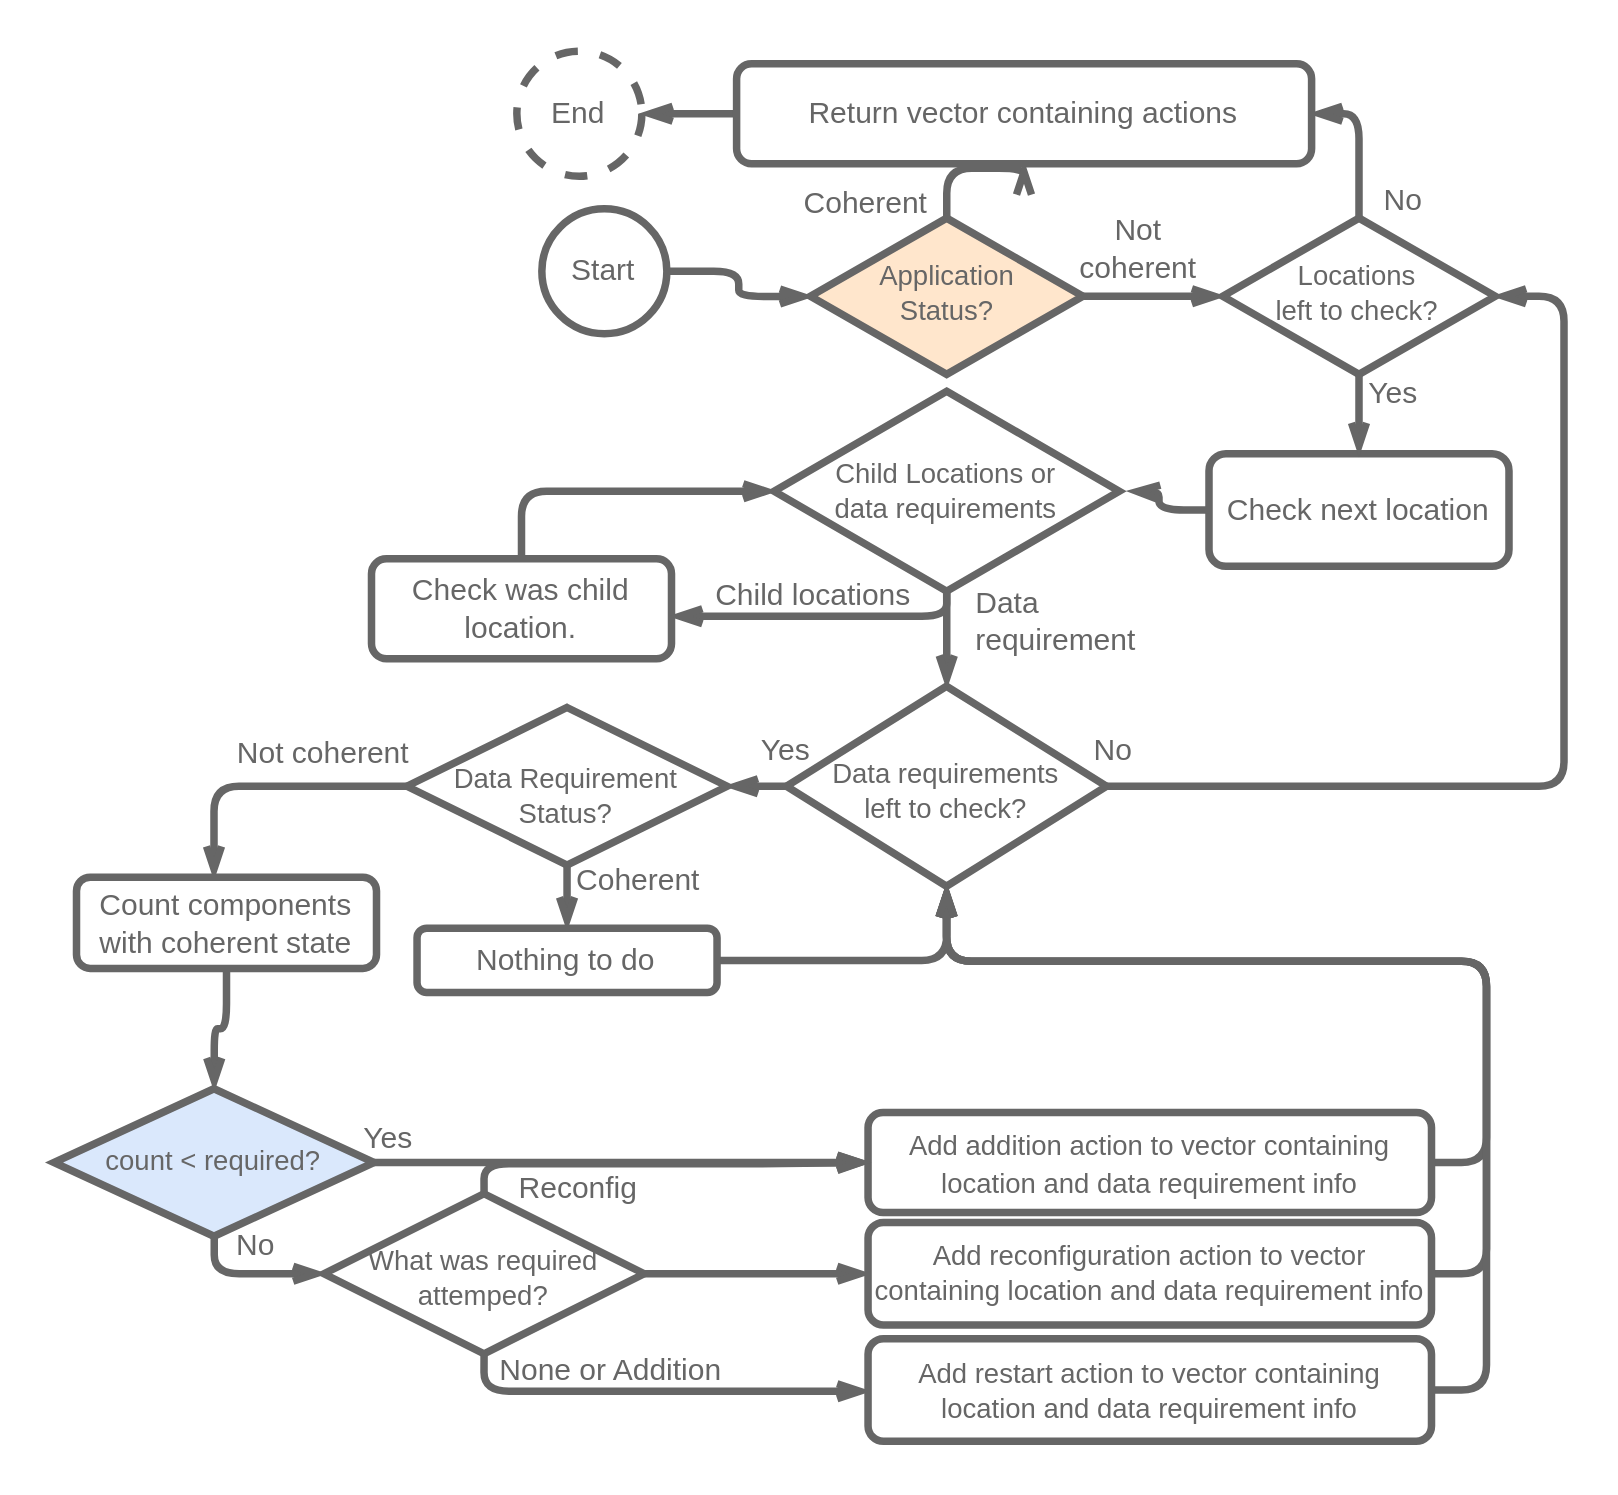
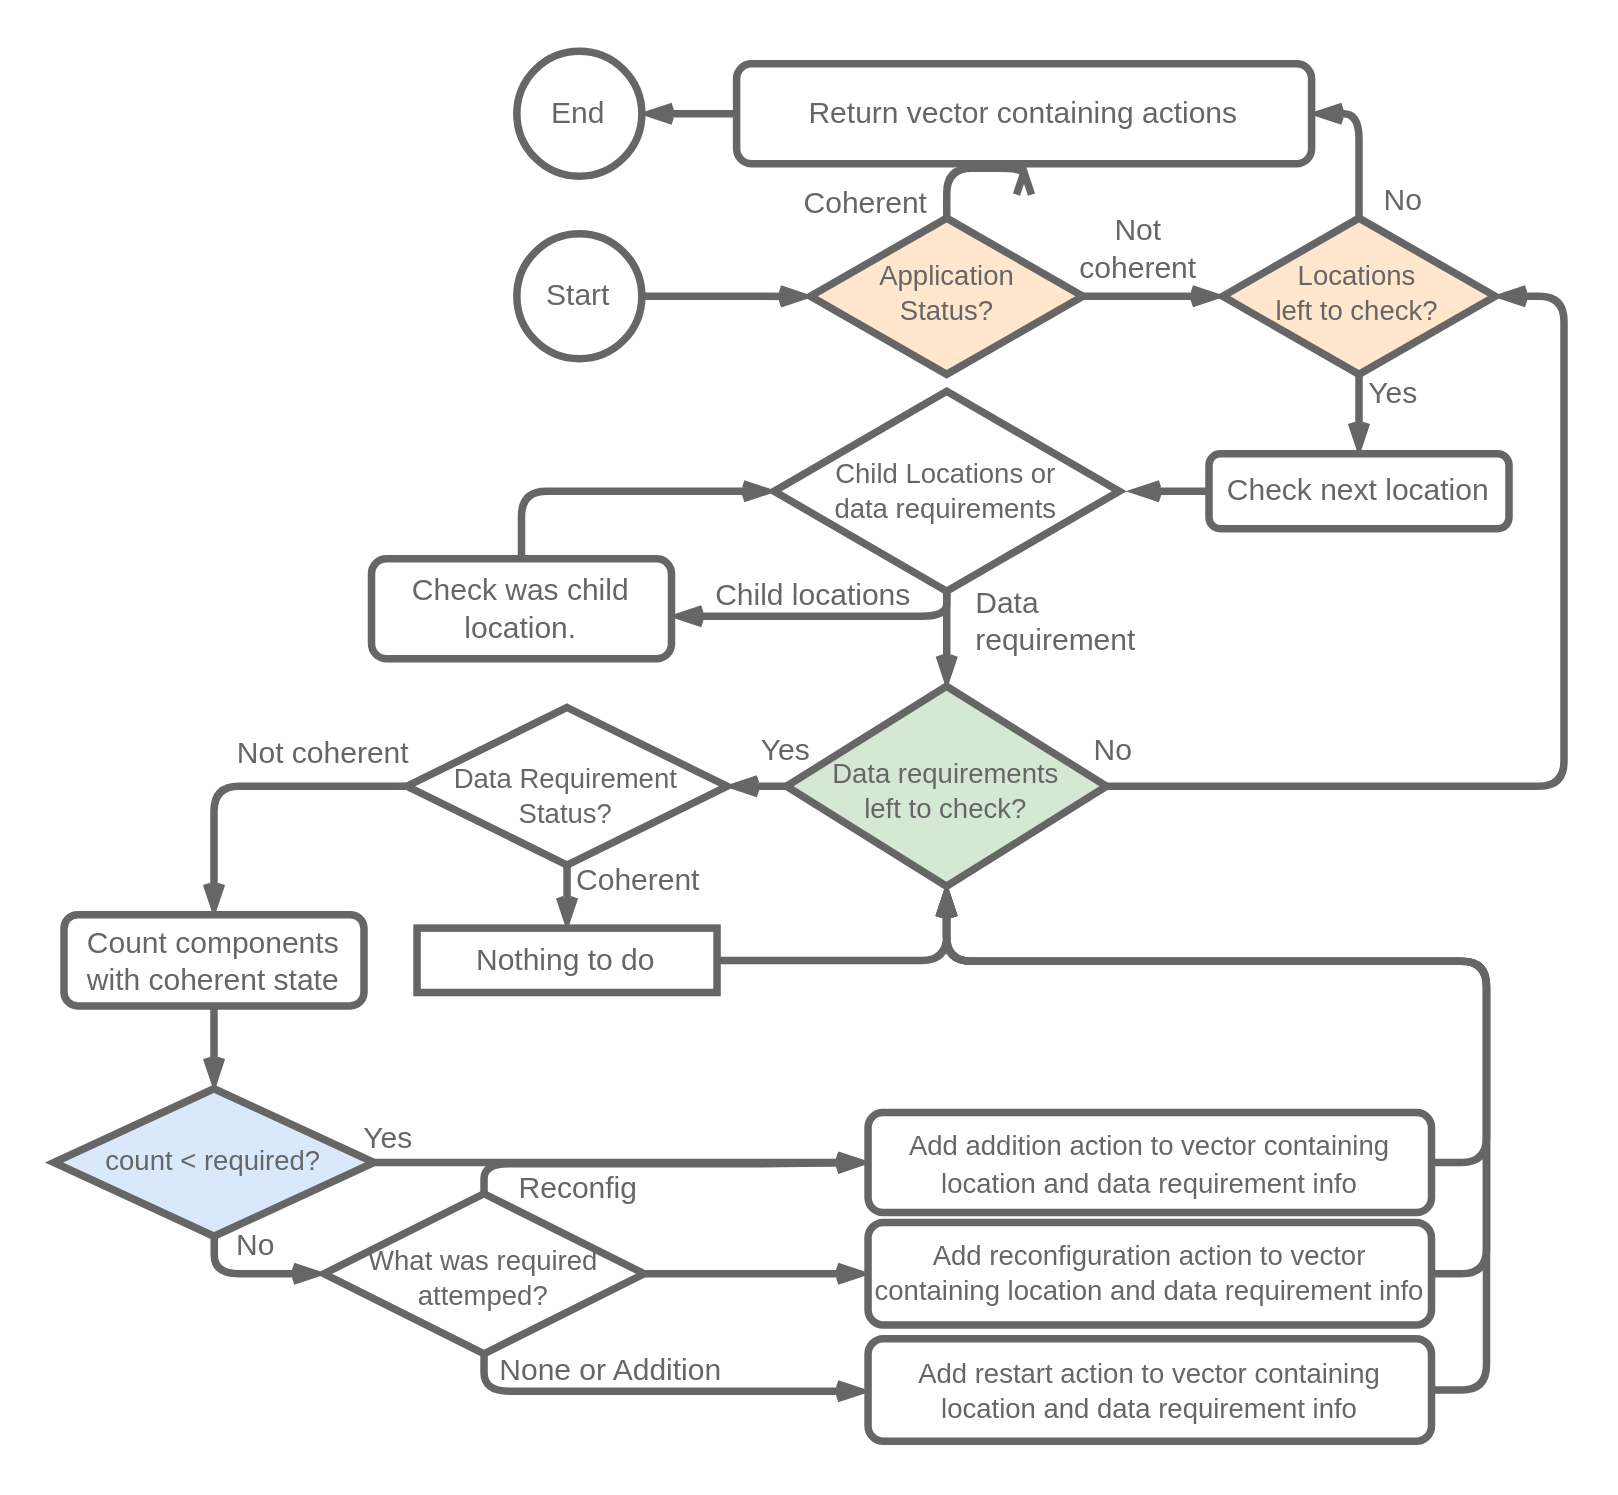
(579, 114) -> (579, 114)
(604, 271) -> (579, 296)
(1359, 296) -> (1359, 296)
(1359, 510) -> (1359, 491)
(946, 786) -> (946, 786)
(226, 923) -> (214, 960)
(567, 960) -> (567, 960)
